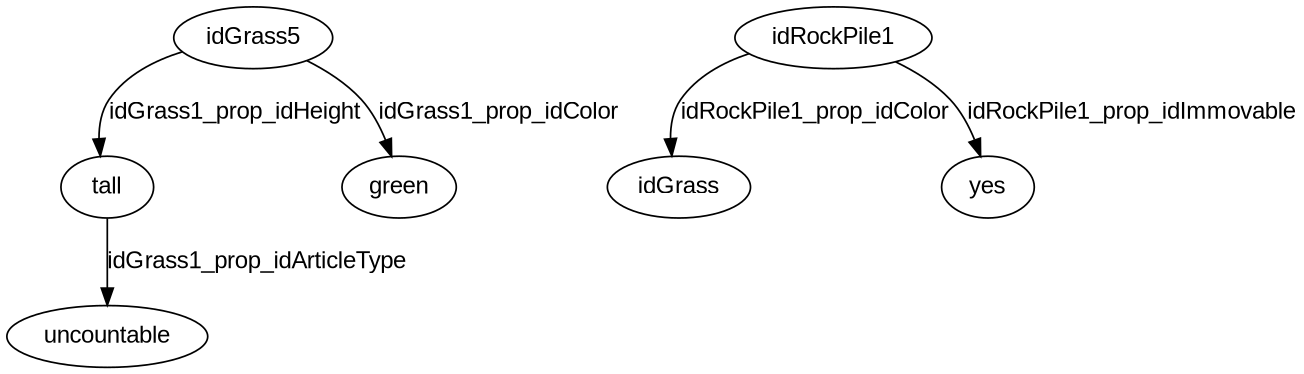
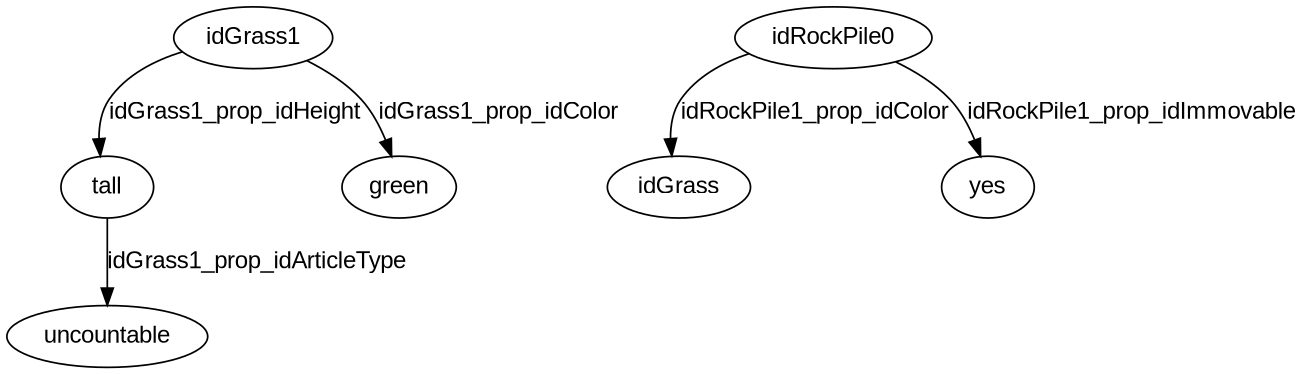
(253, 38) -> (253, 38)
(833, 38) -> (833, 38)
